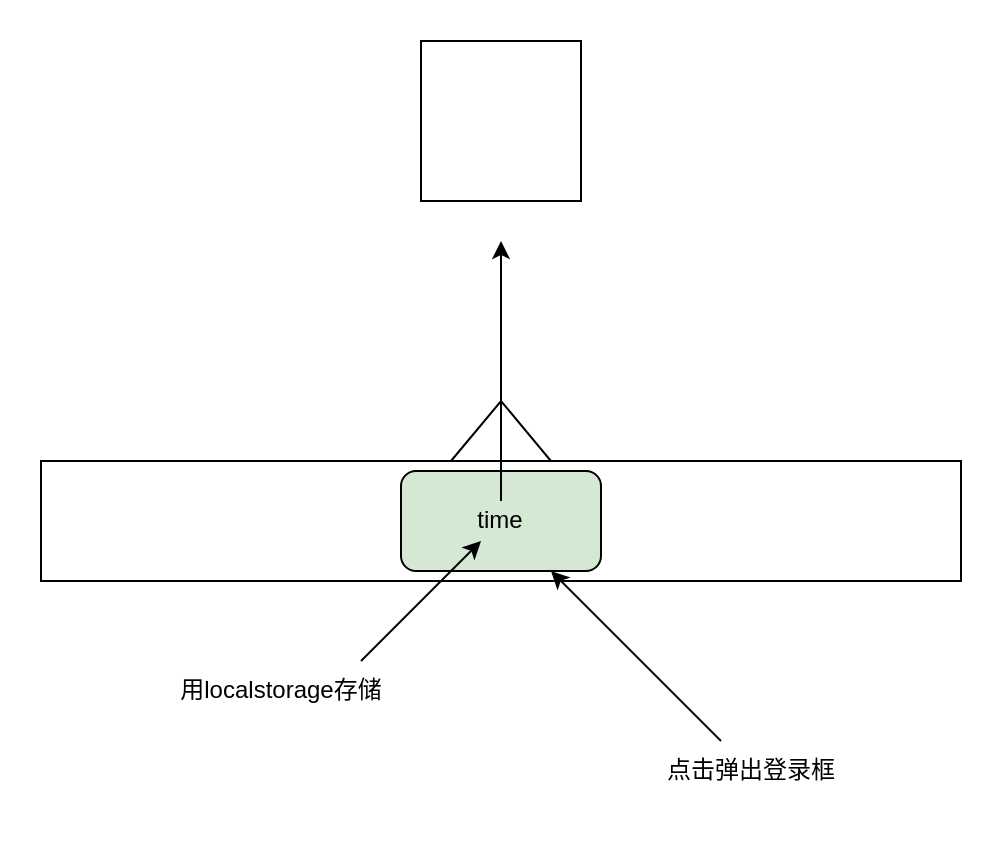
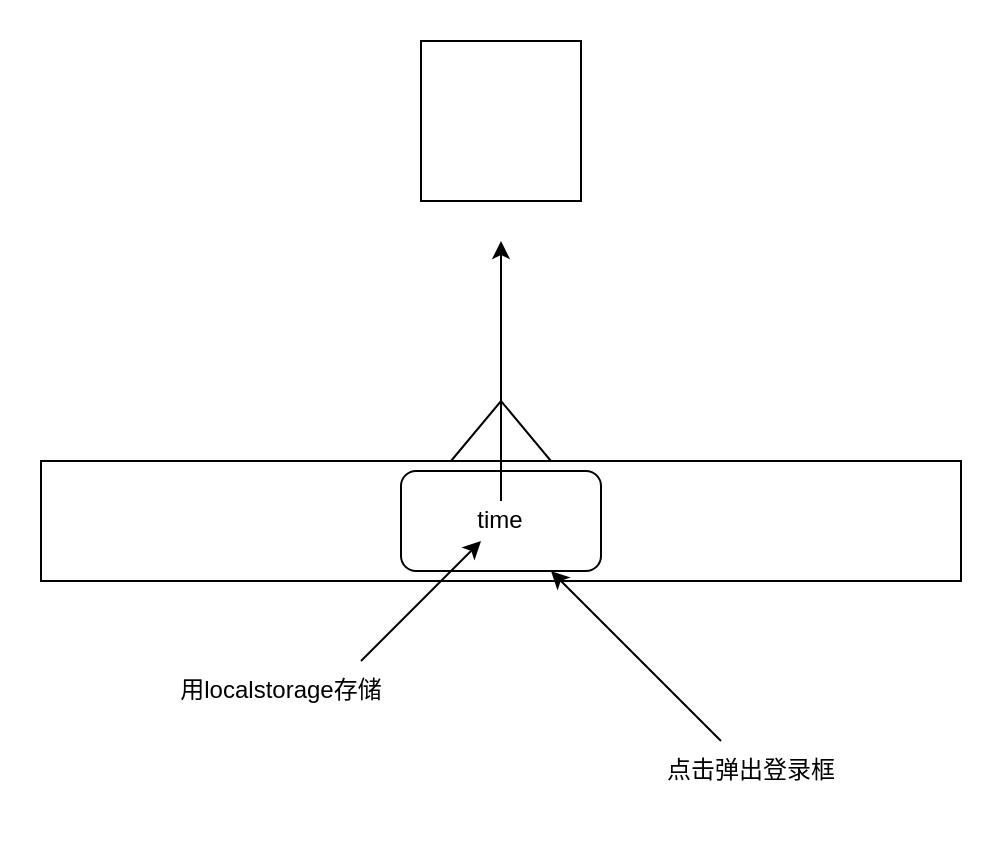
(501, 521) -> (501, 521)
